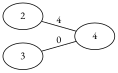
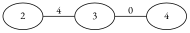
(59, 26) -> (59, 16)
